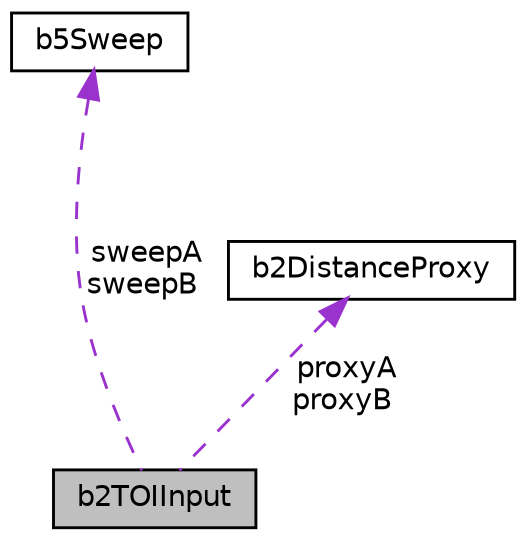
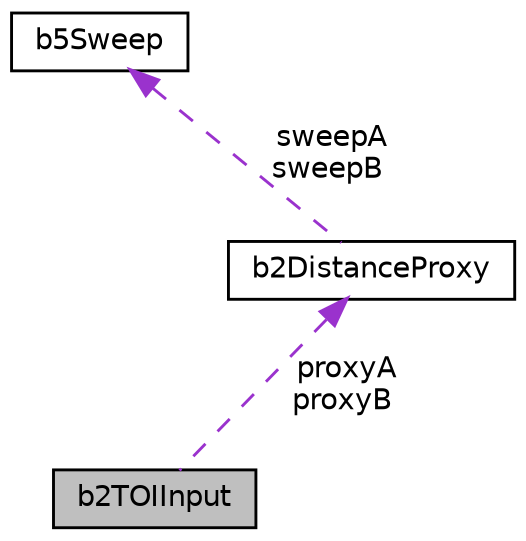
(81, 289) -> (247, 165)
